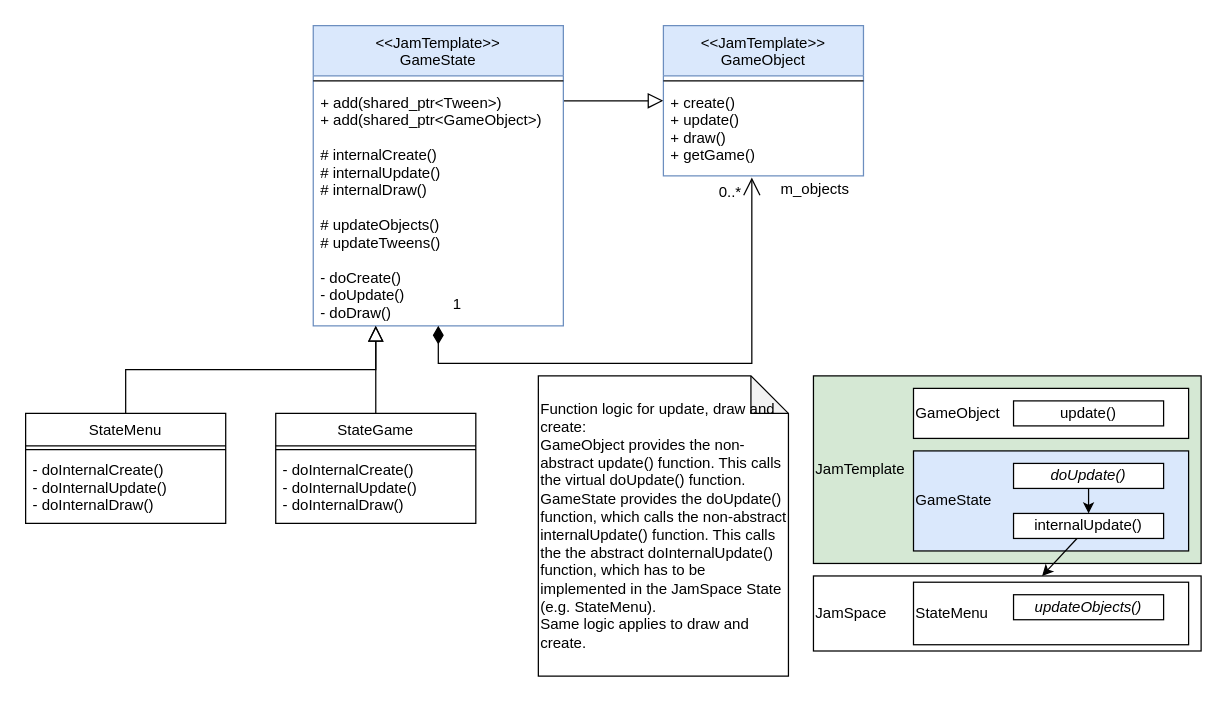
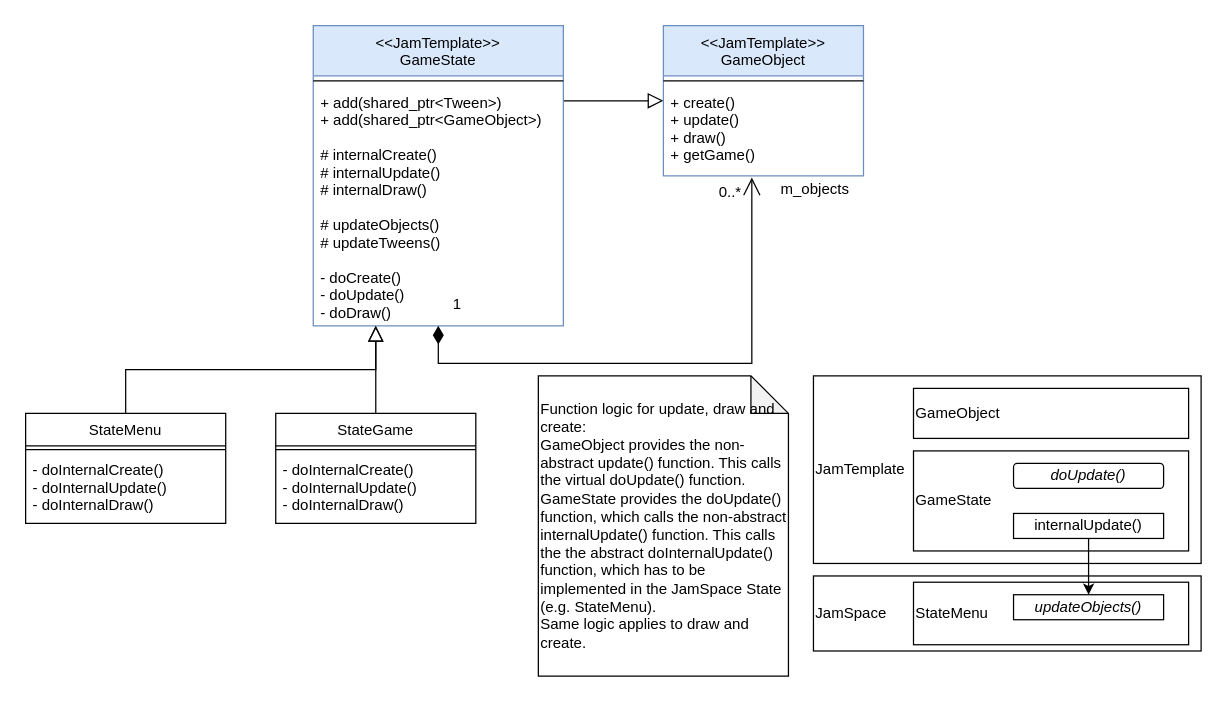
(1088, 413) -> none
(860, 469) -> (860, 469)
(1088, 476) -> (1088, 476)
(1088, 496) -> none
(1051, 501) -> (1051, 501)
(1062, 554) -> (1088, 562)
